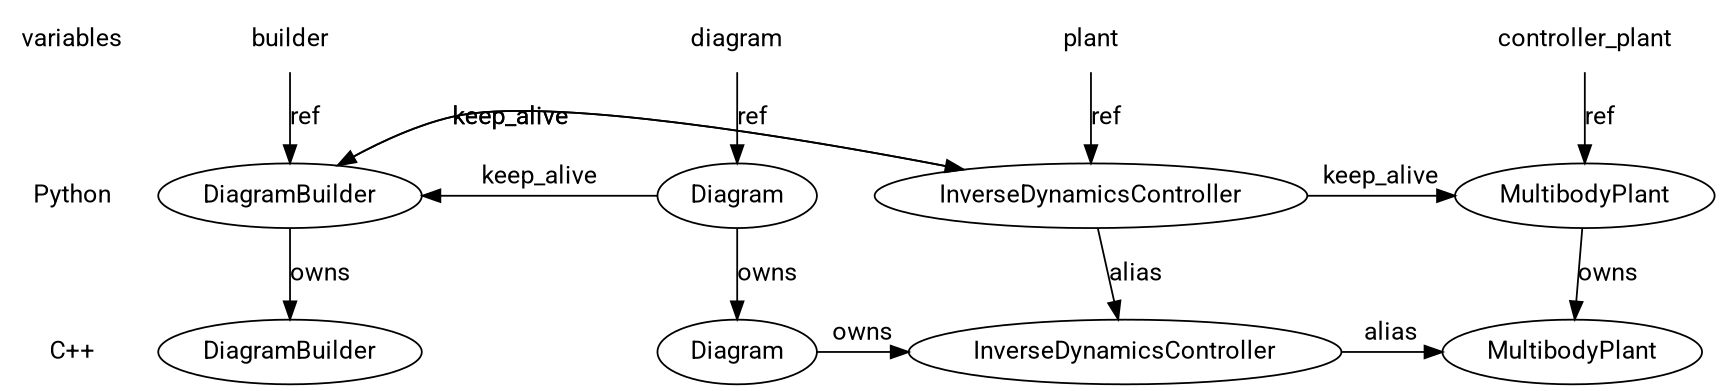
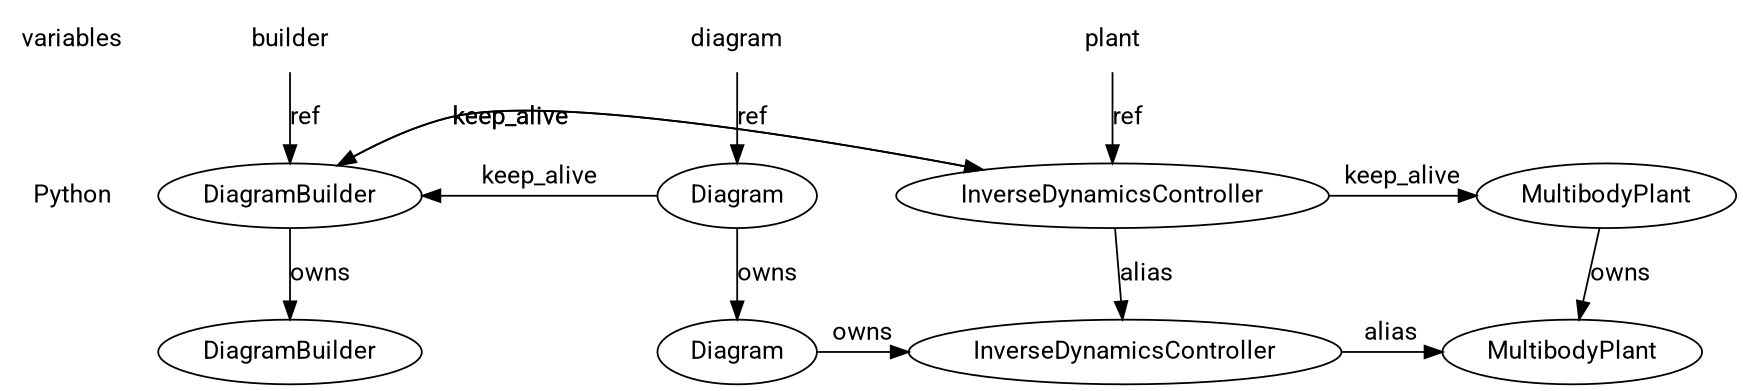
(1585, 40) -> none
(73, 352) -> none
